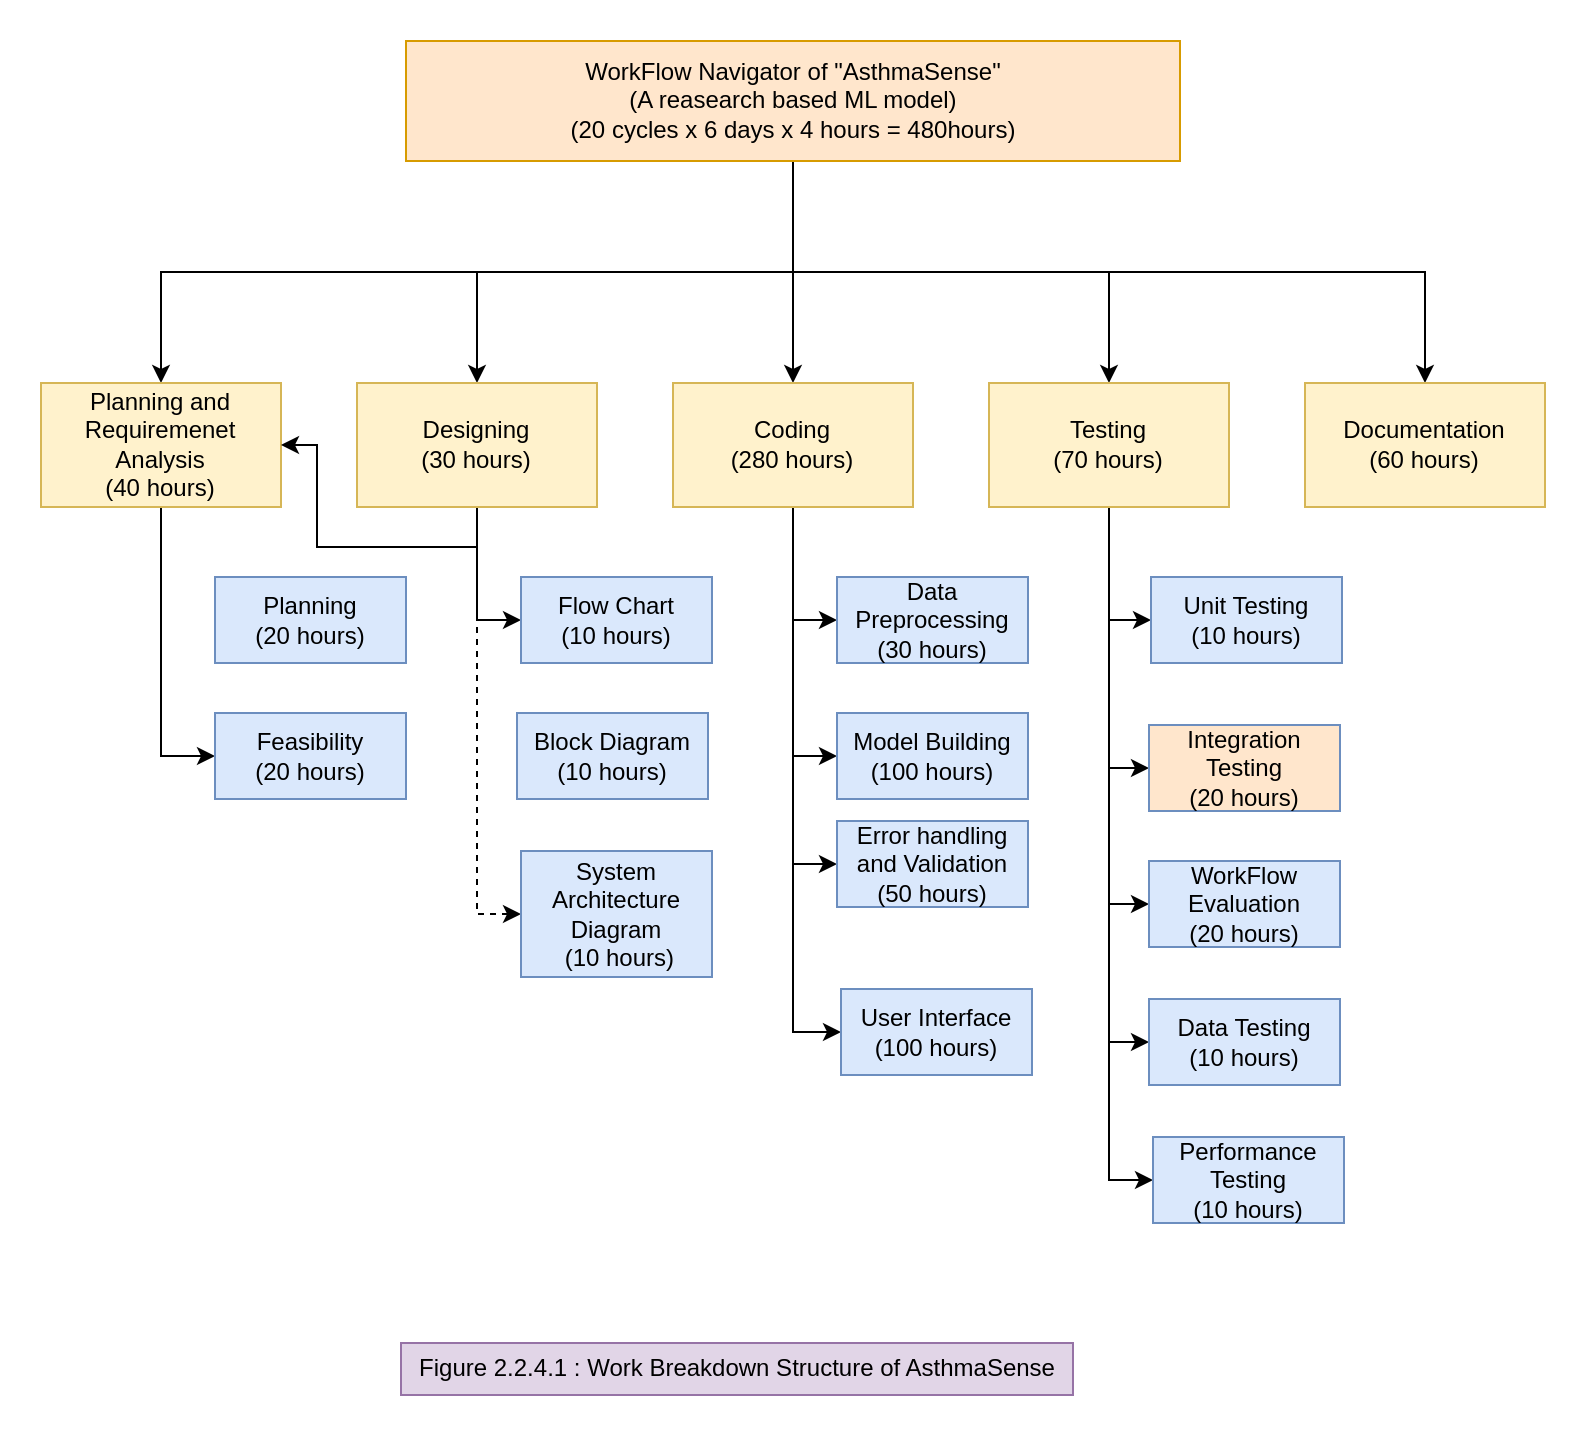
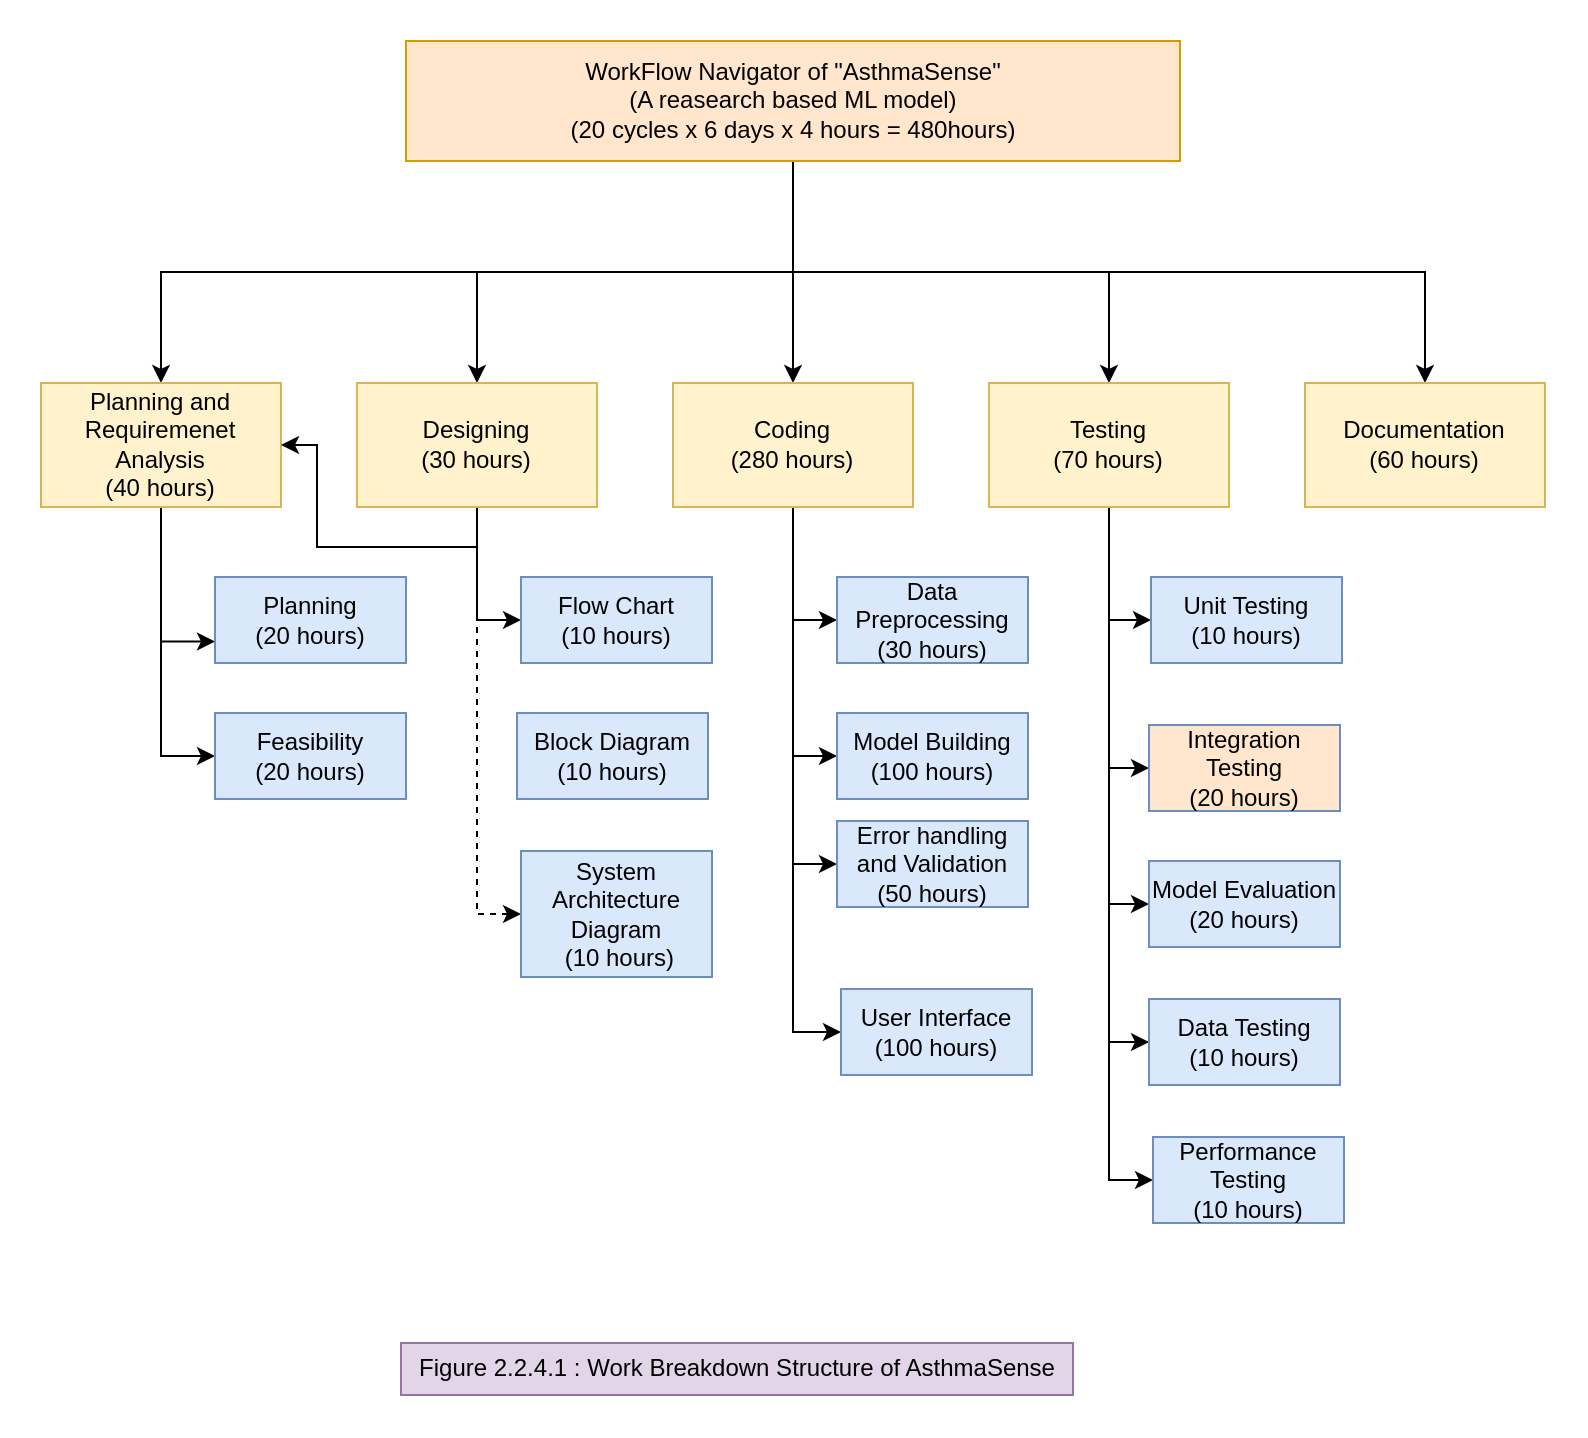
none -> (183, 642)
(1245, 905) -> (1245, 905)
